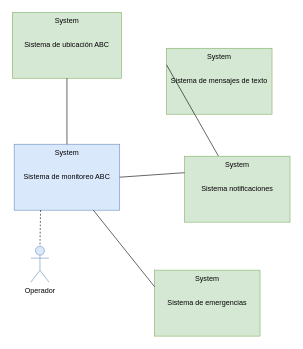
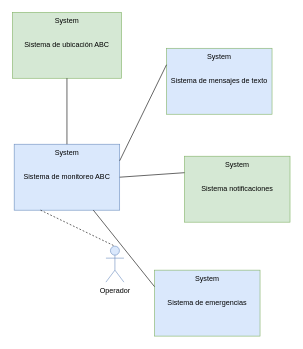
(219, 81) -> (219, 81)
(192, 110) -> (143, 113)
(40, 264) -> (115, 264)
(207, 303) -> (207, 303)
